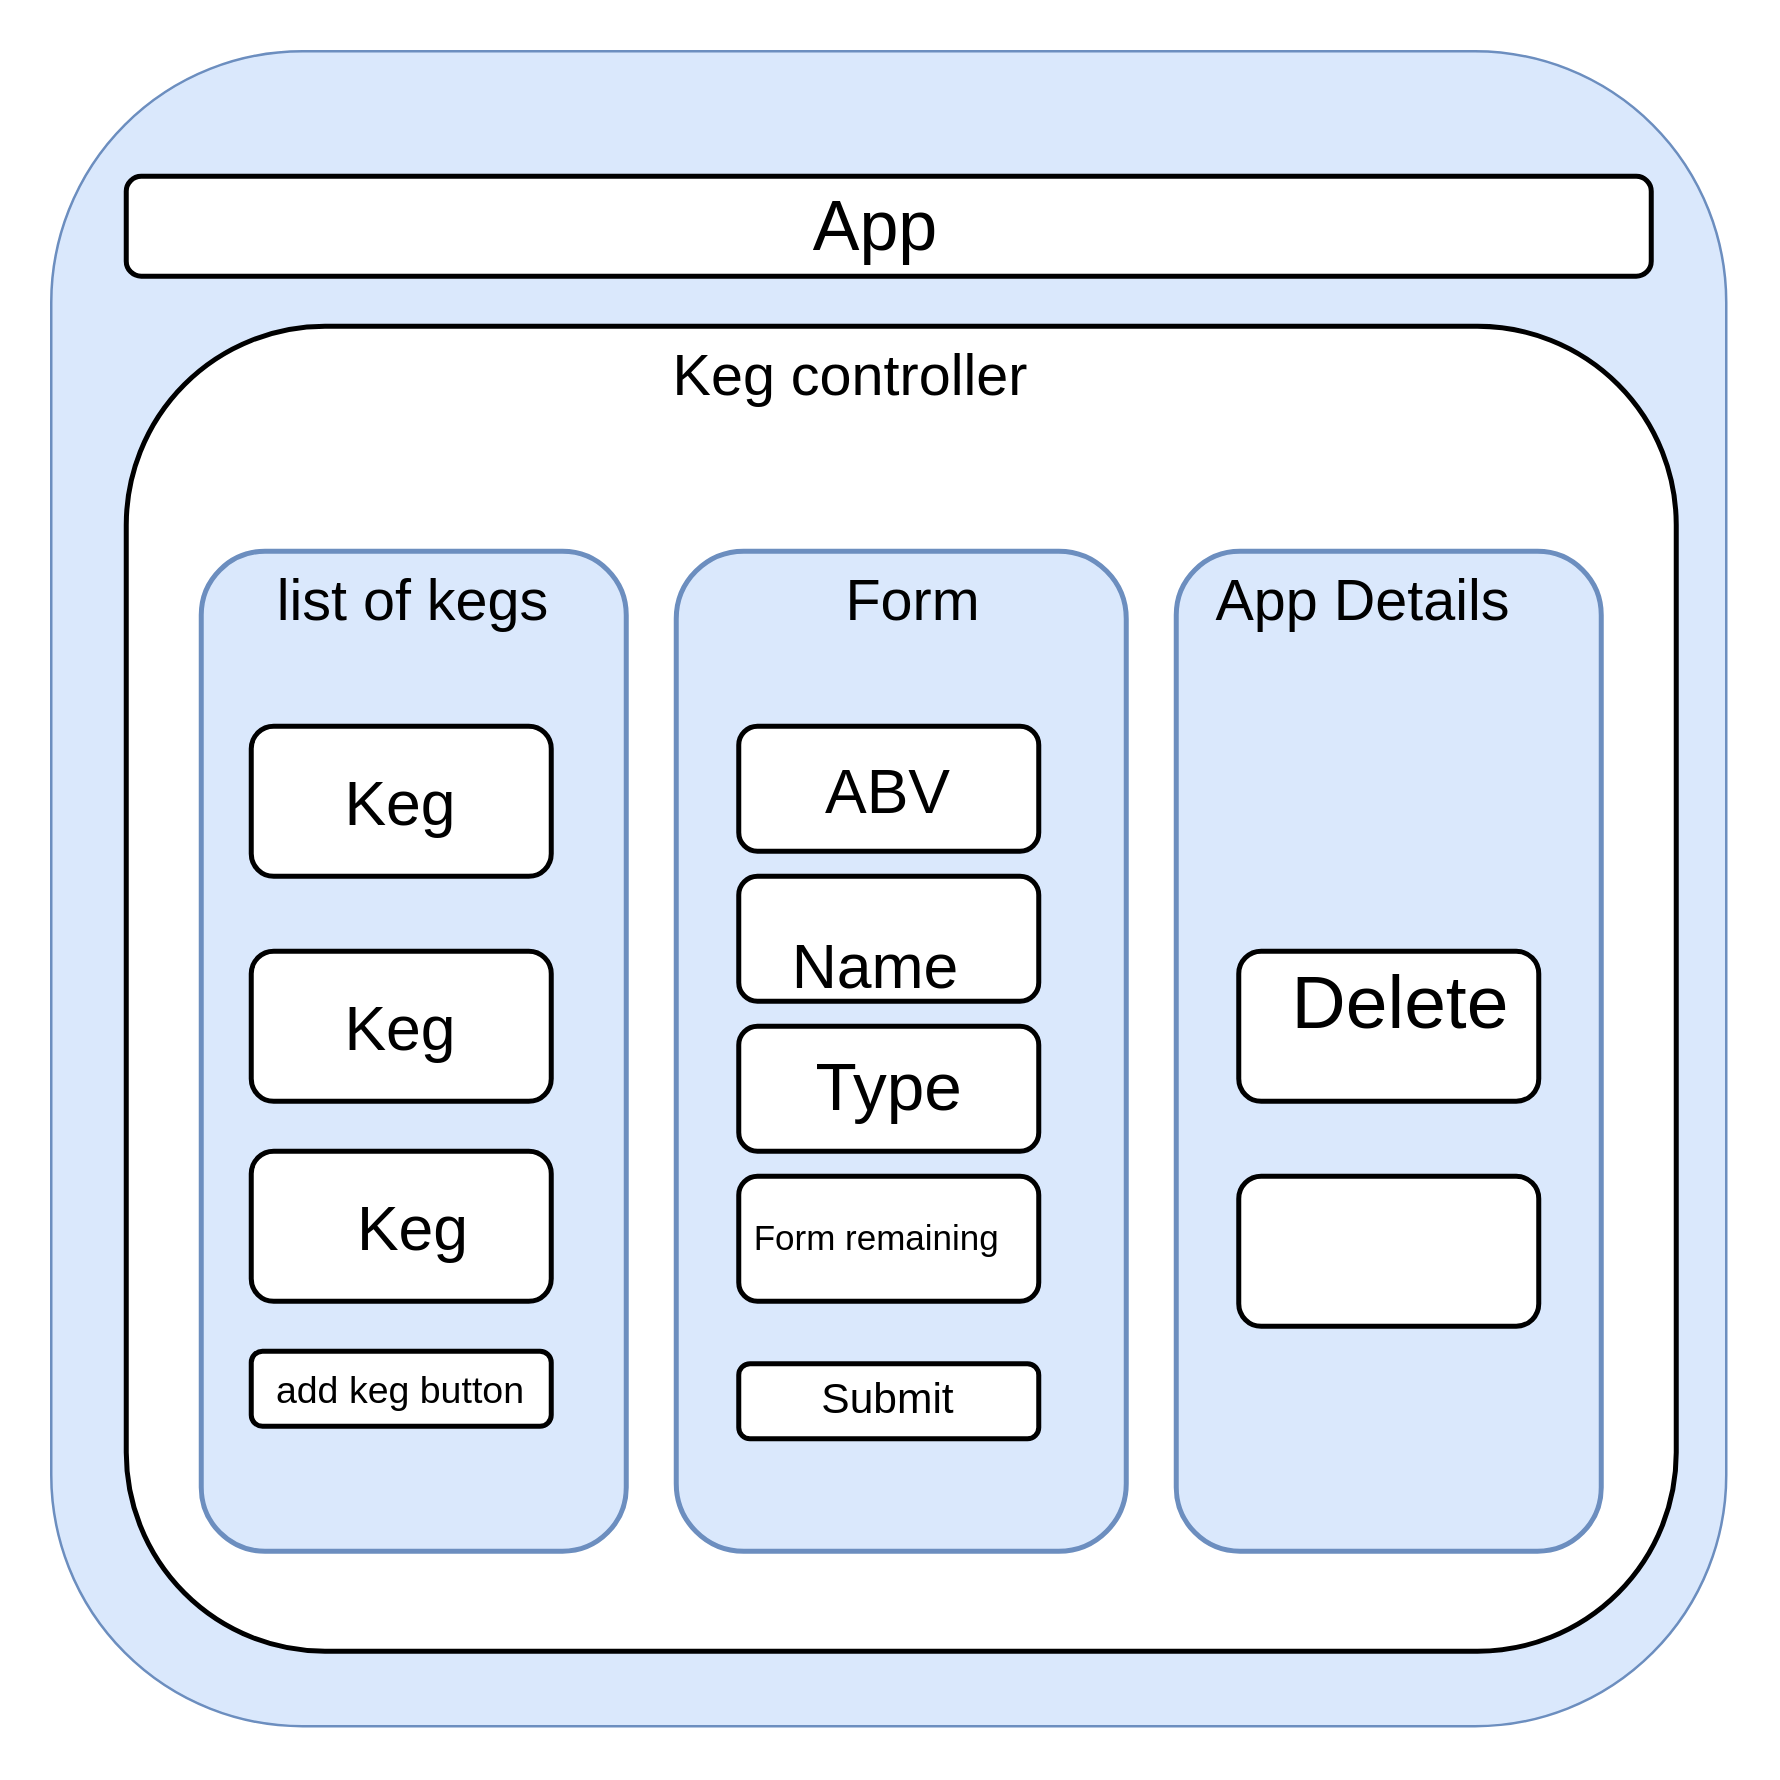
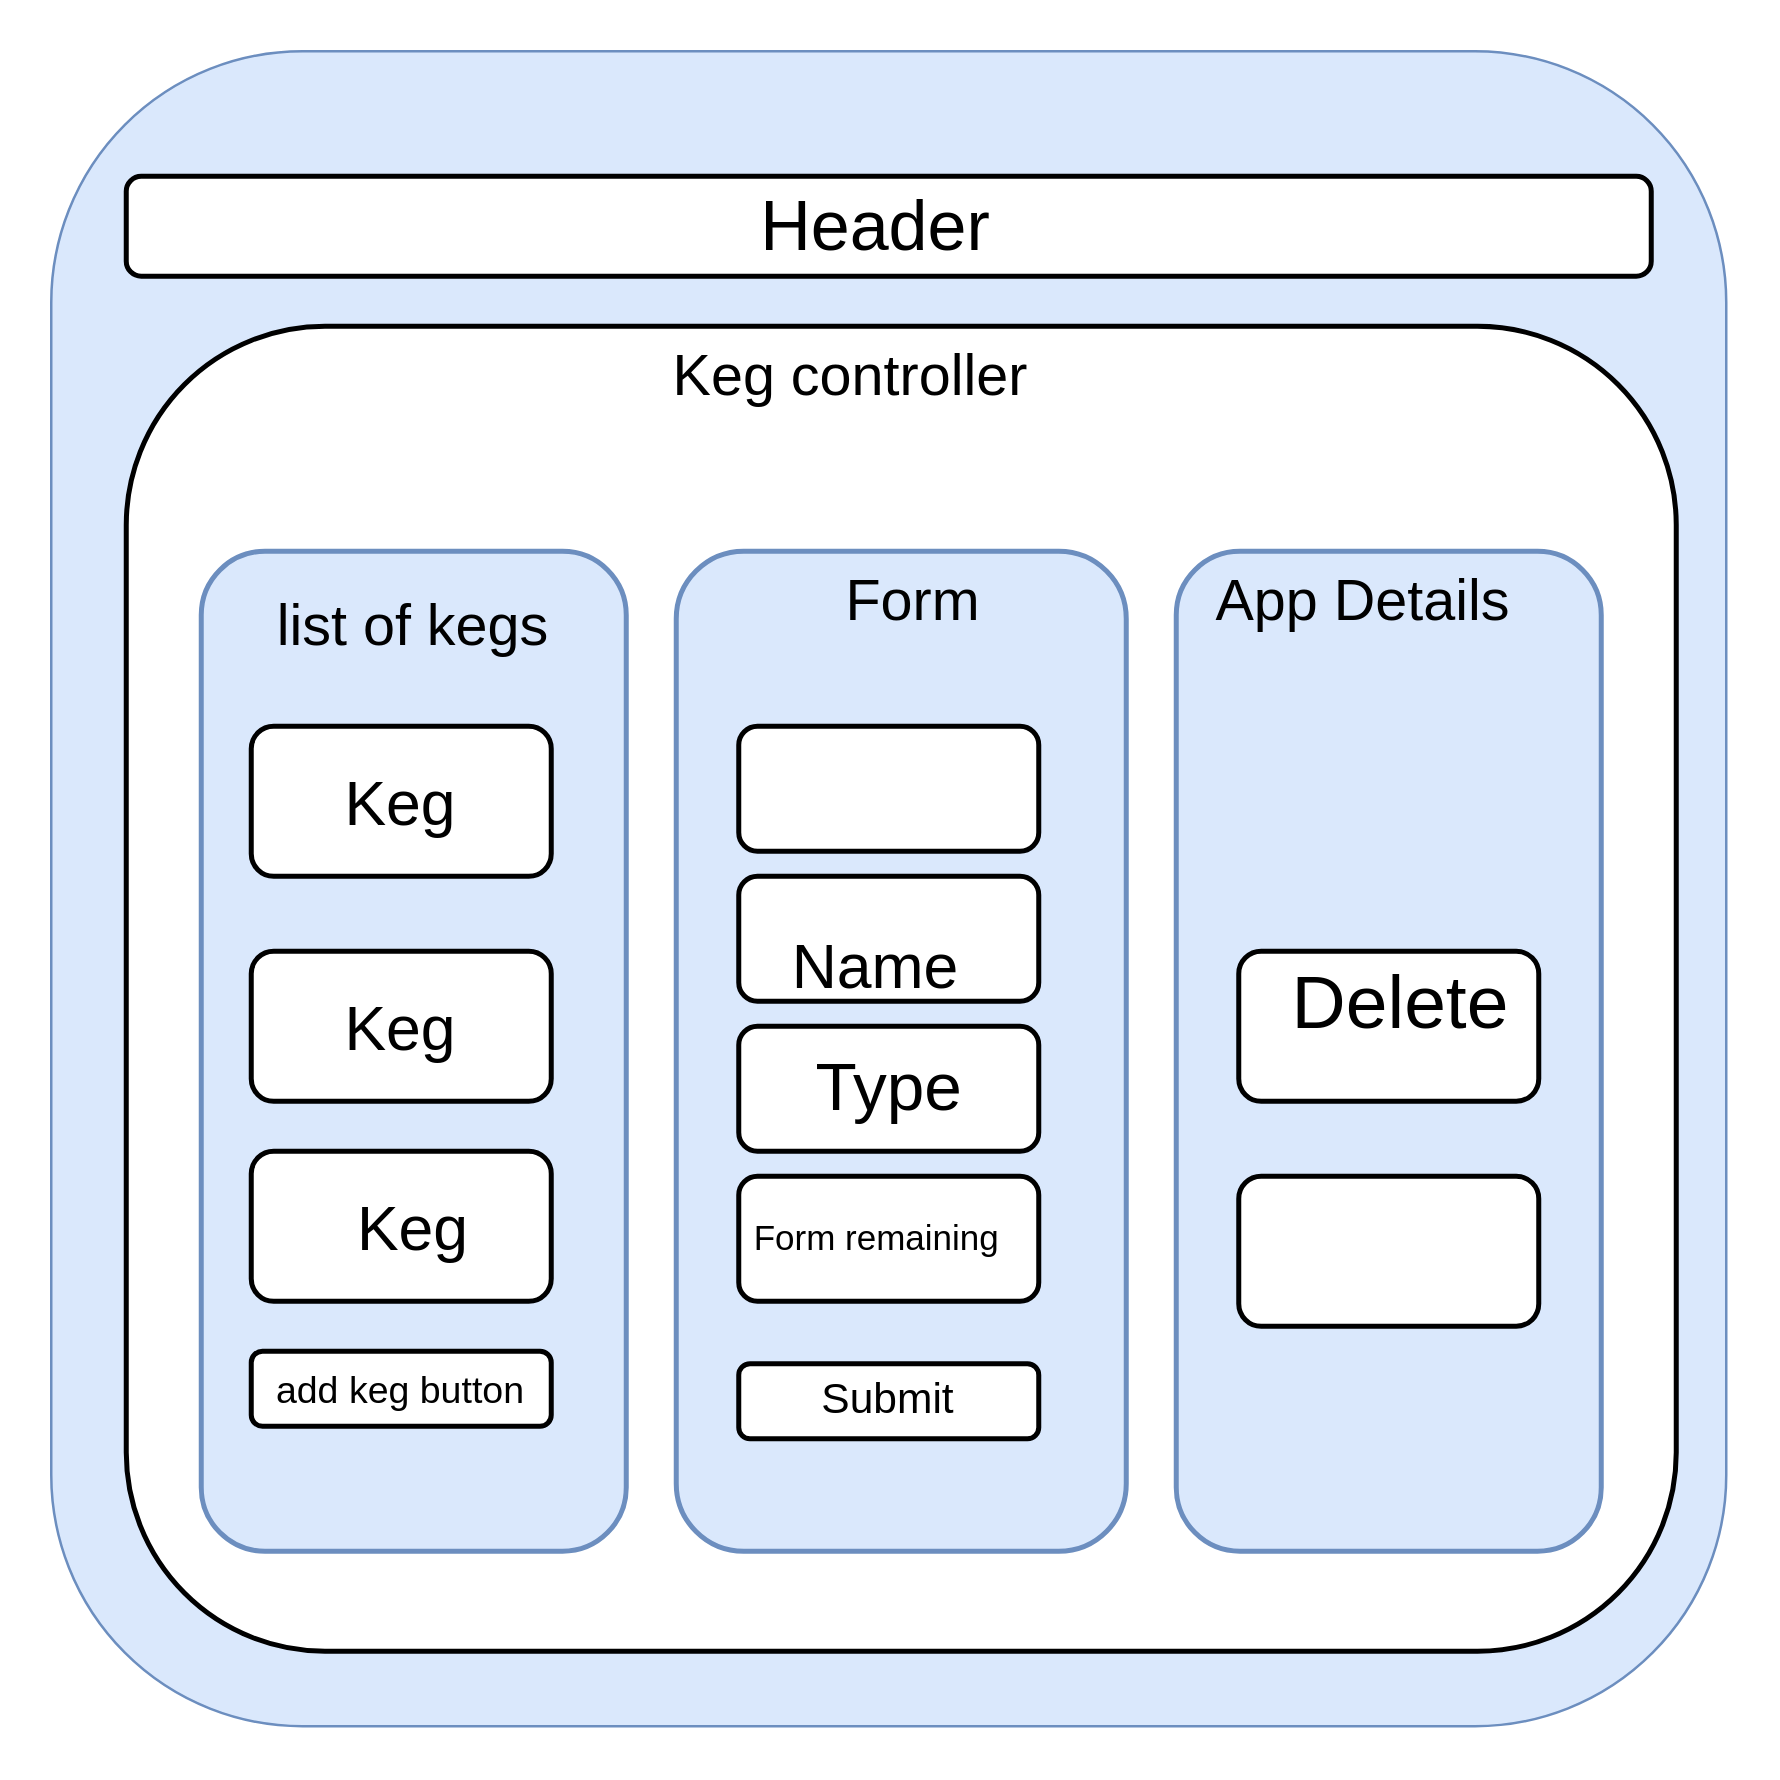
(876, 226) -> (876, 226)
(414, 601) -> (414, 626)
(889, 789) -> none
